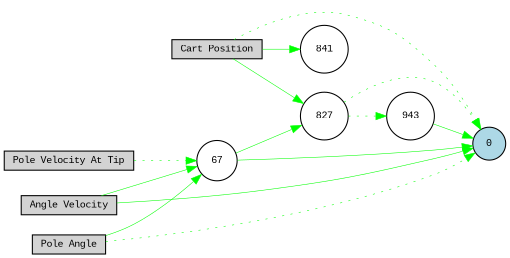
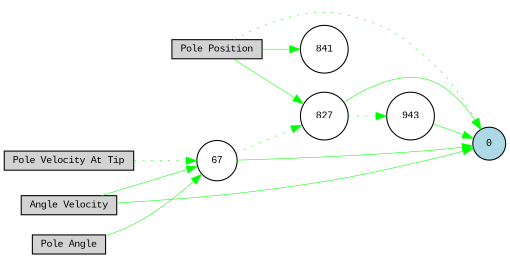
(217, 49) -> (217, 49)
(415, 78) -> (415, 78)
(264, 141) -> (264, 141)
(290, 214) -> none
